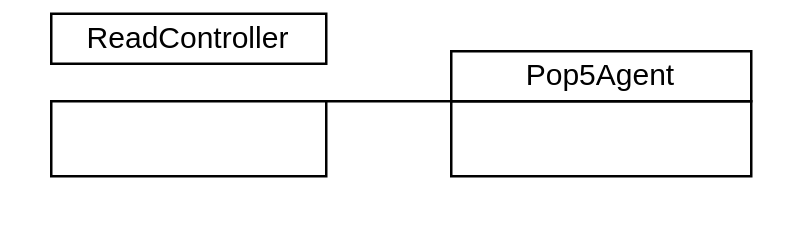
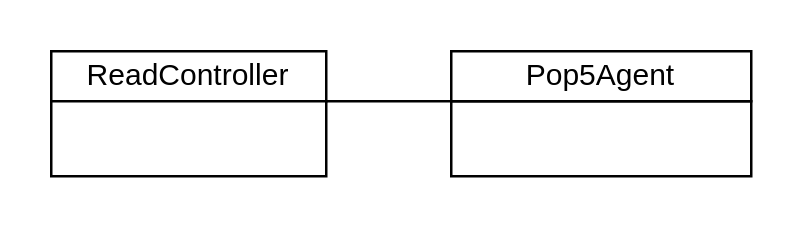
(189, 39) -> (189, 76)
